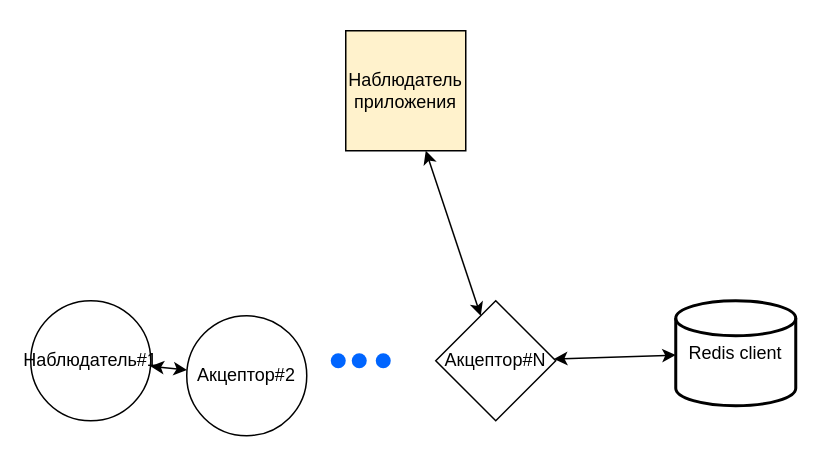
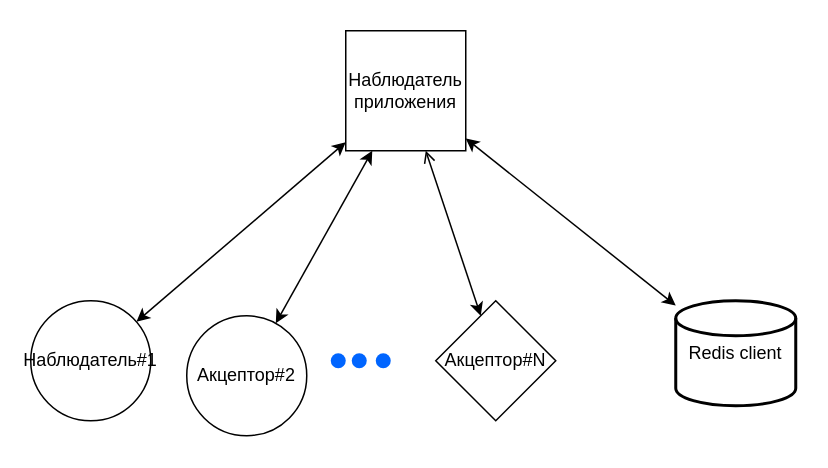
(406, 91) -> (406, 91)
(429, 161) -> (428, 159)
none -> (324, 237)
(615, 357) -> (571, 222)
(168, 368) -> (241, 232)
